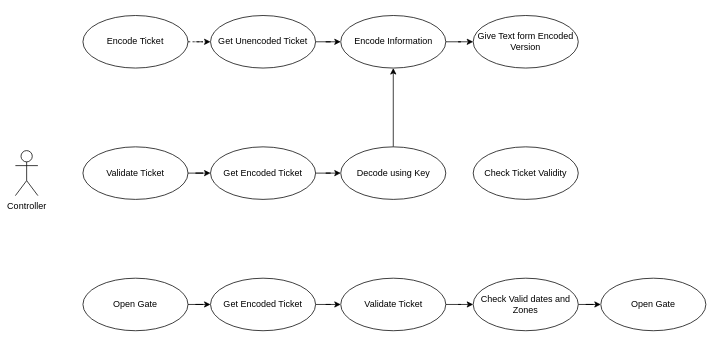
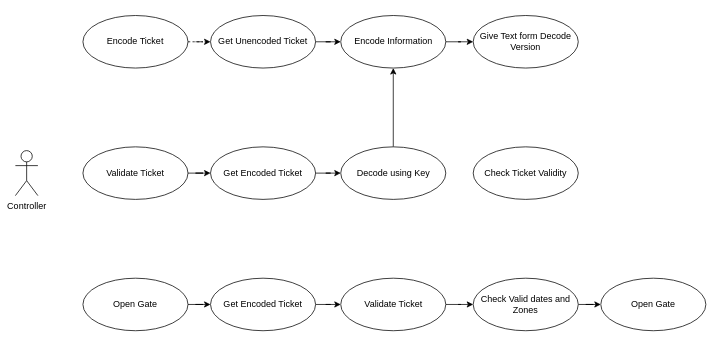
(525, 42) -> (525, 42)
